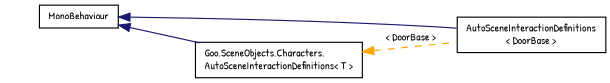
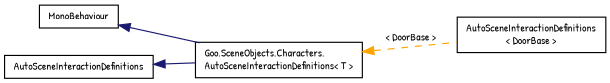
(294, 21) -> none
none -> (79, 67)
